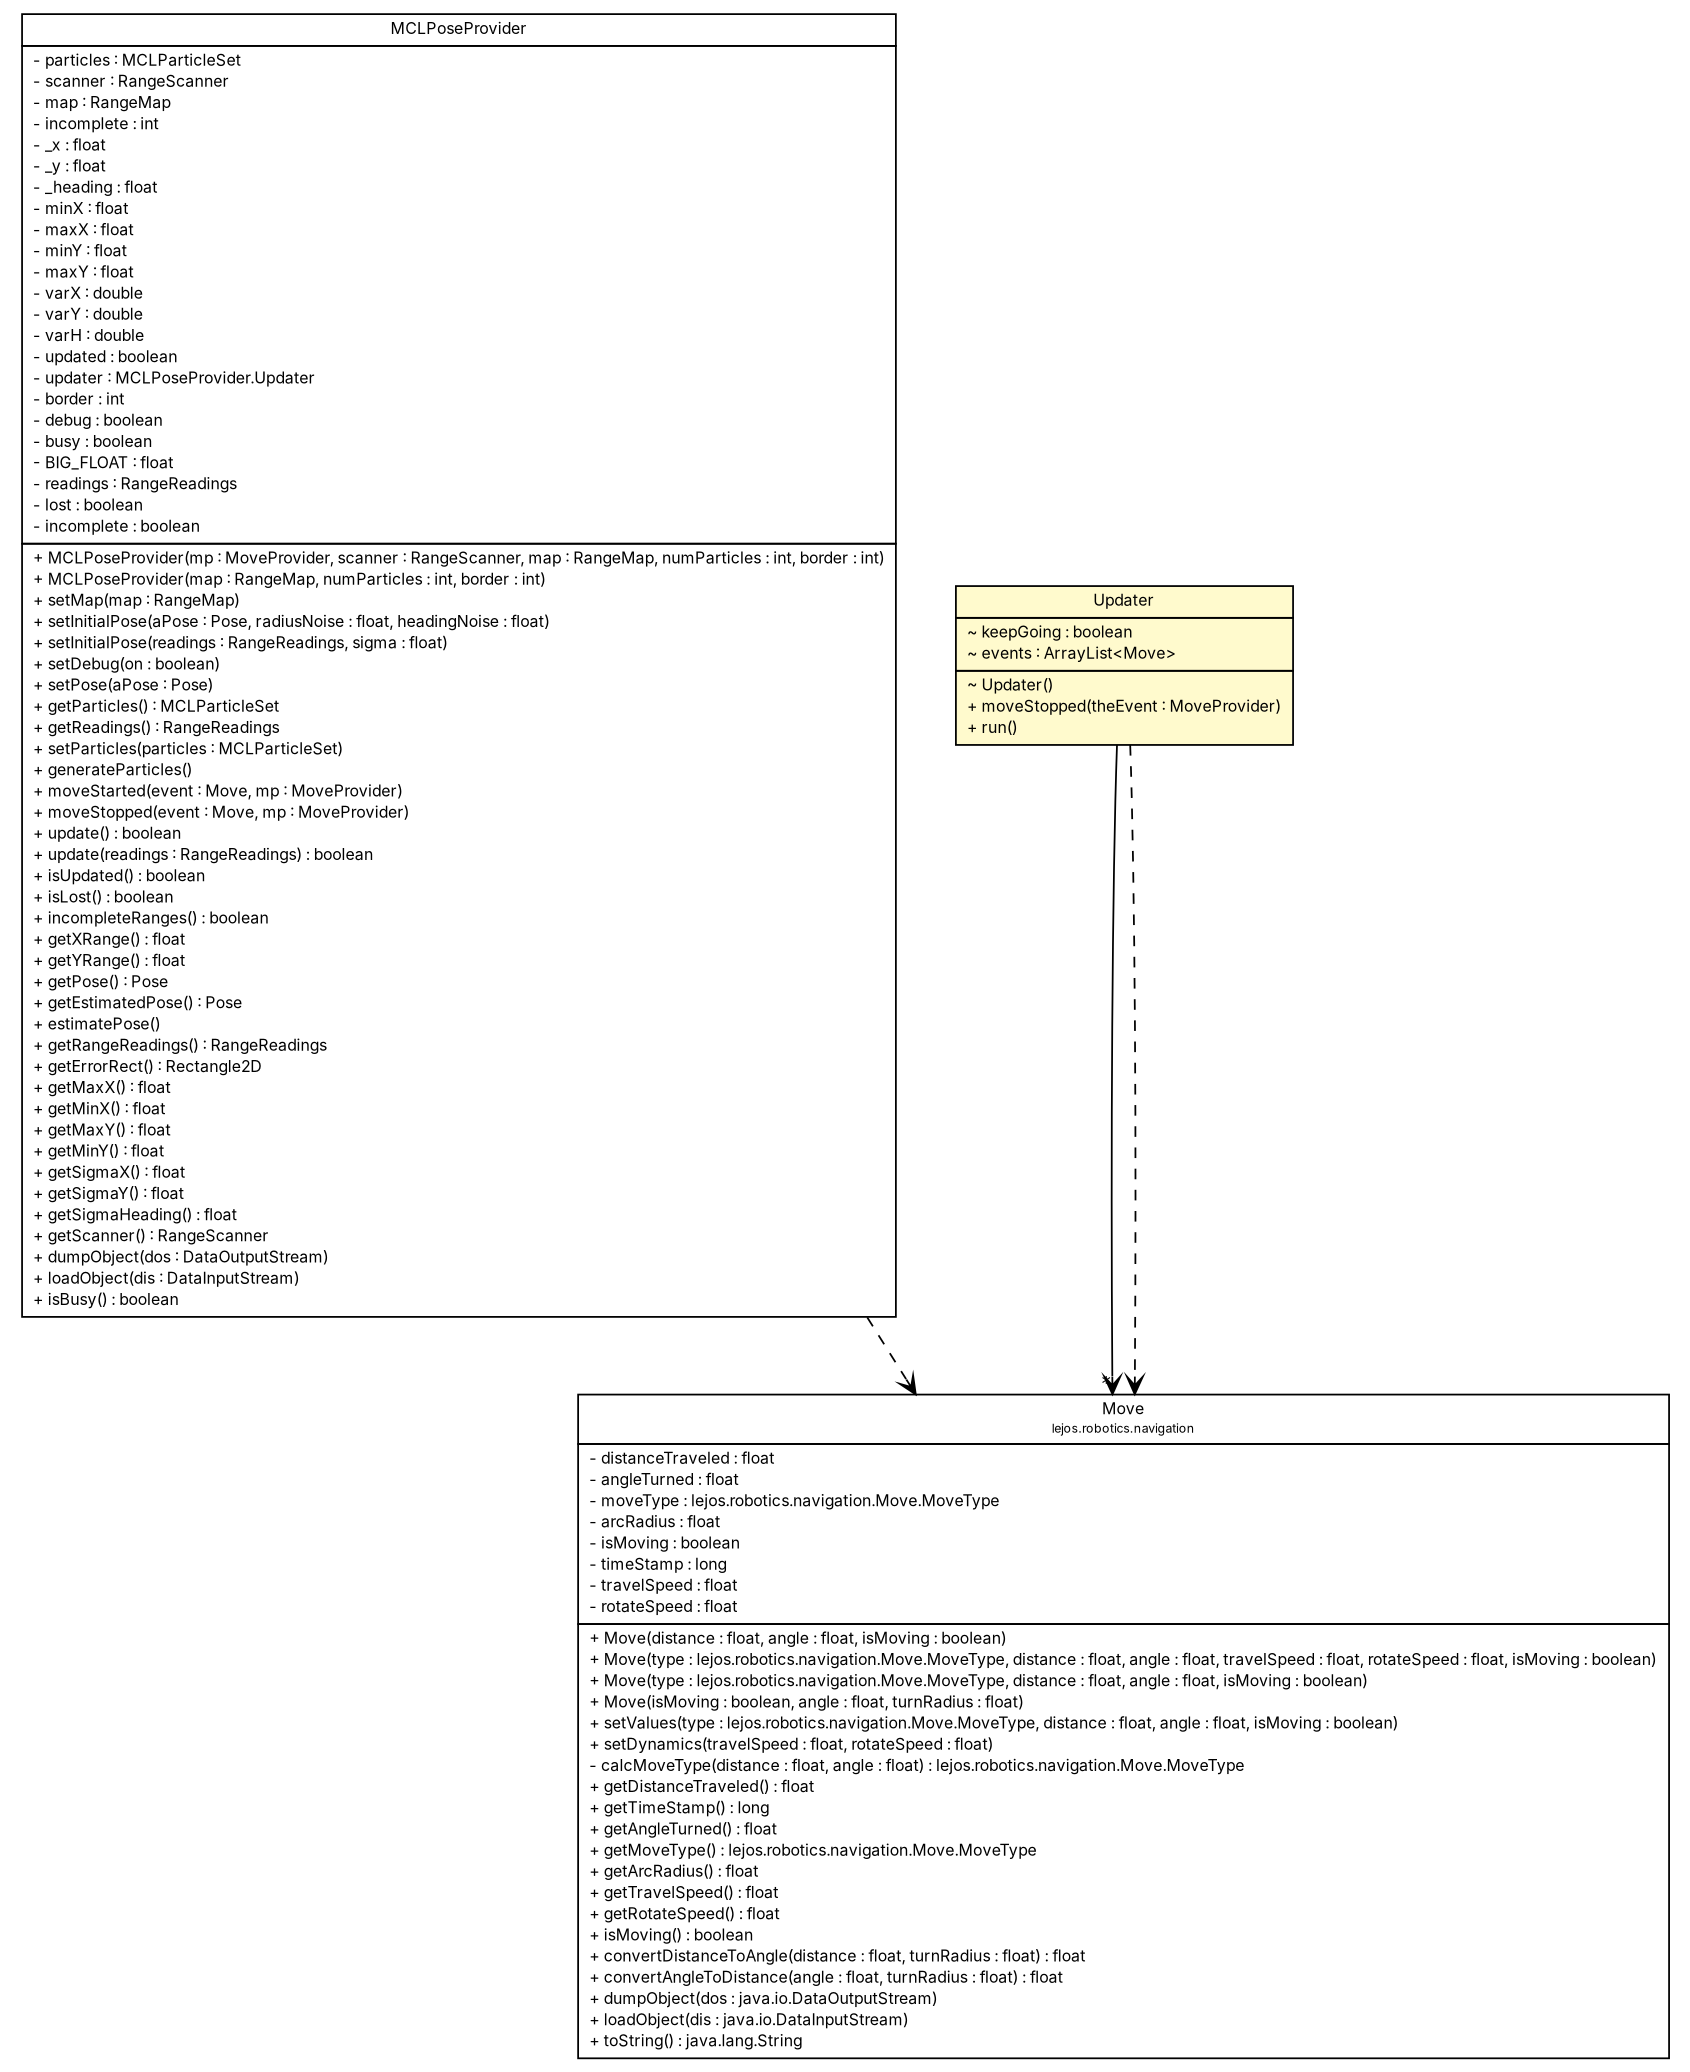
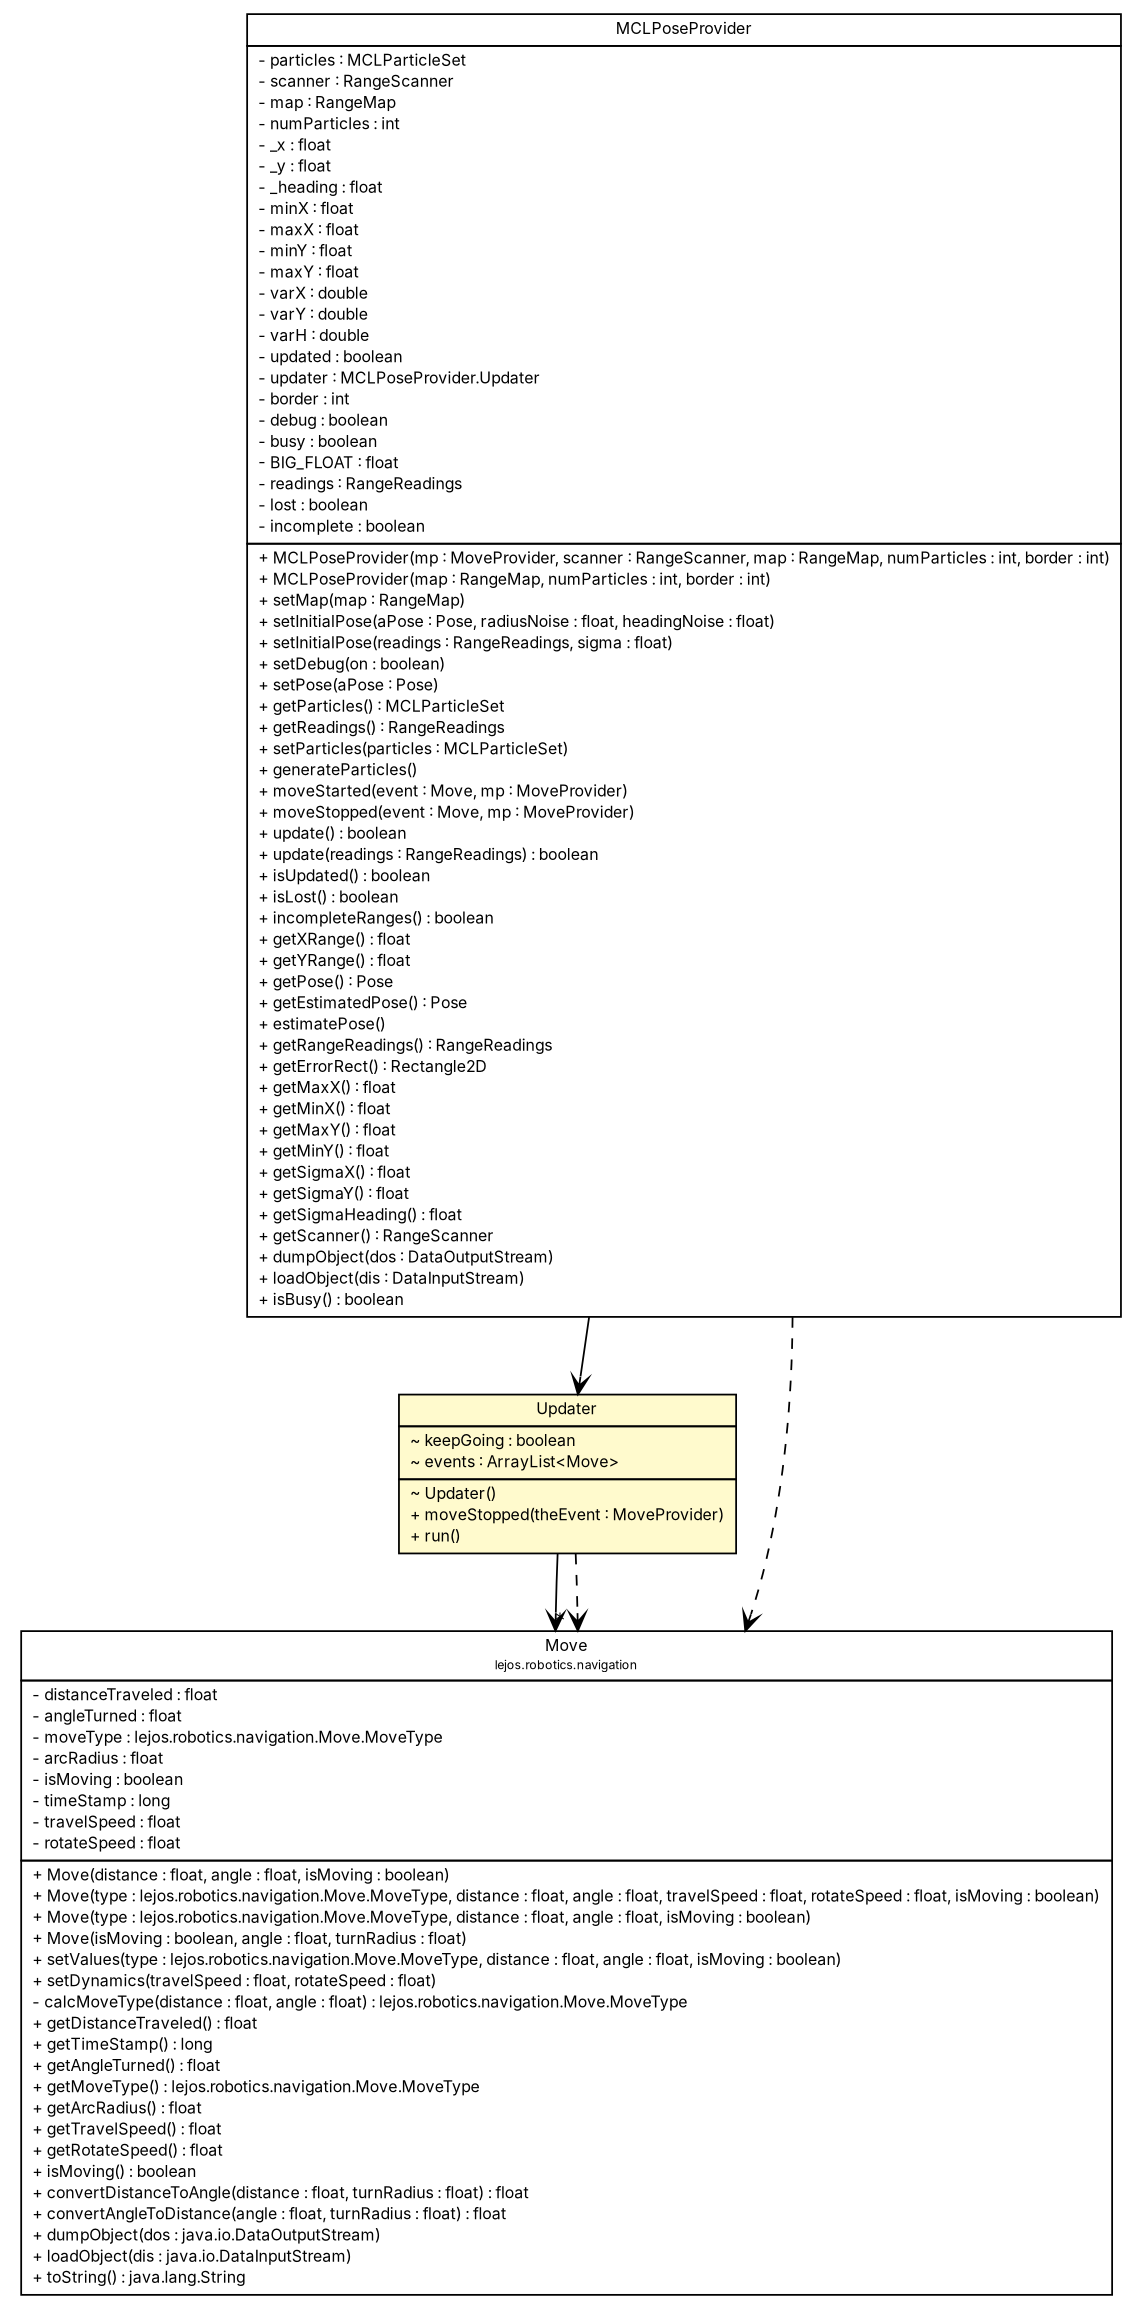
(96, 124) -> (329, 124)
none -> (585, 1347)
